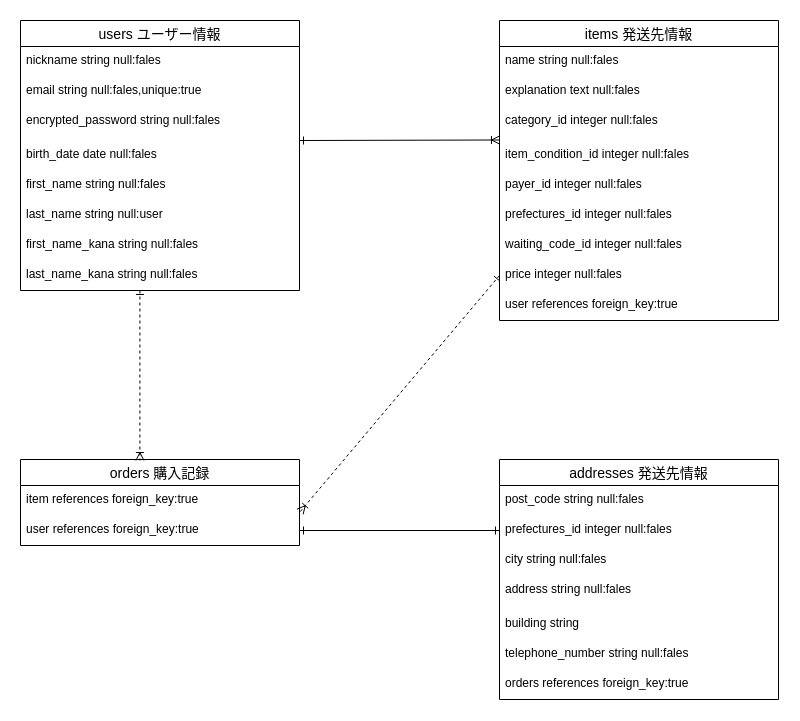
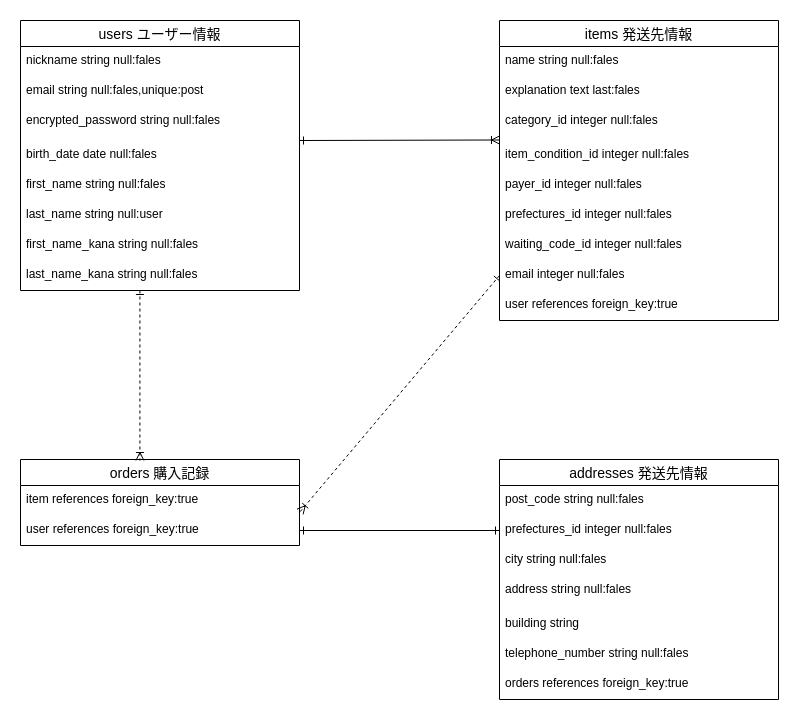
(125, 90) -> (125, 90)
(583, 90) -> (585, 90)
(573, 274) -> (572, 274)
